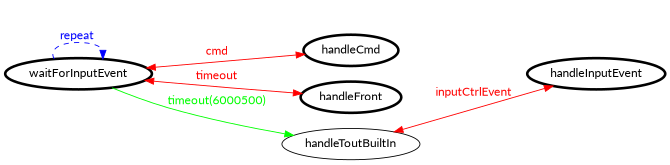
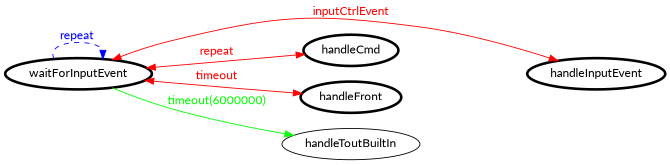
(217, 52) -> (217, 52)
(217, 101) -> (217, 101)
(474, 109) -> (335, 19)
